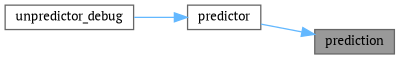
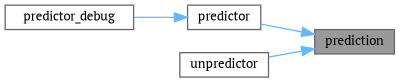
(69, 17) -> (69, 17)
none -> (224, 65)
